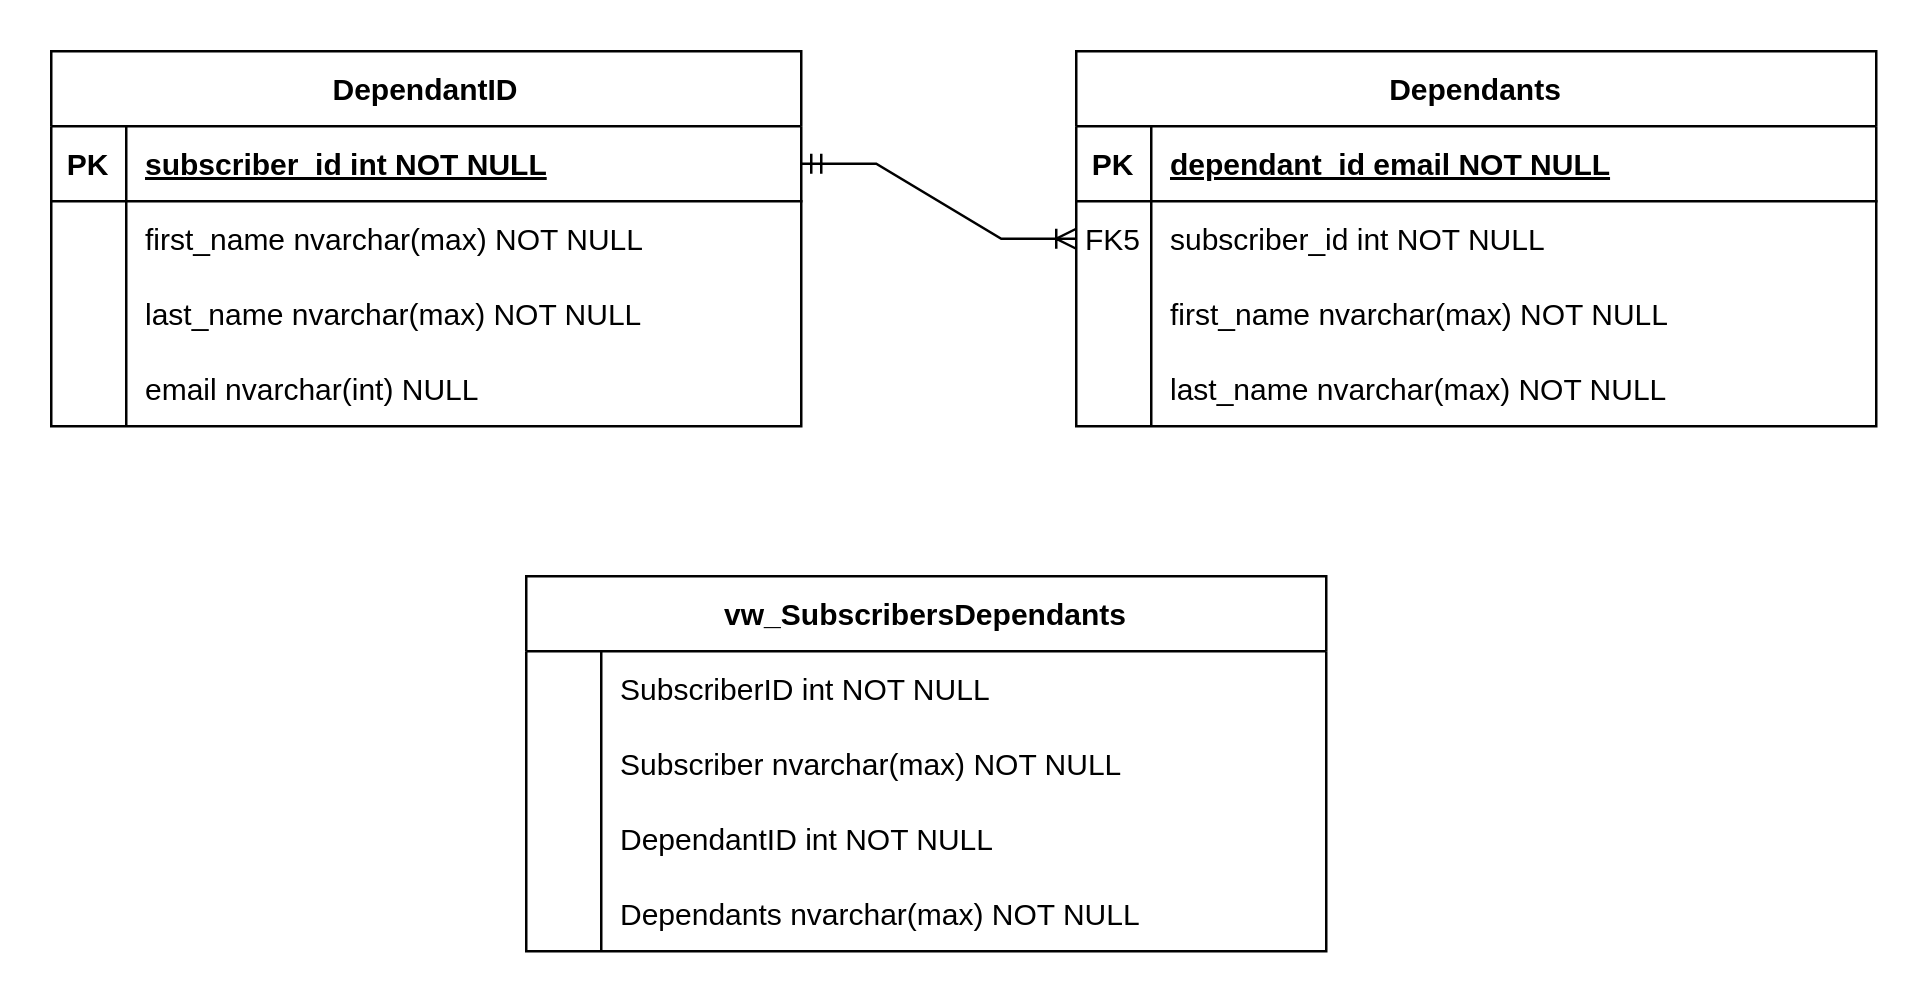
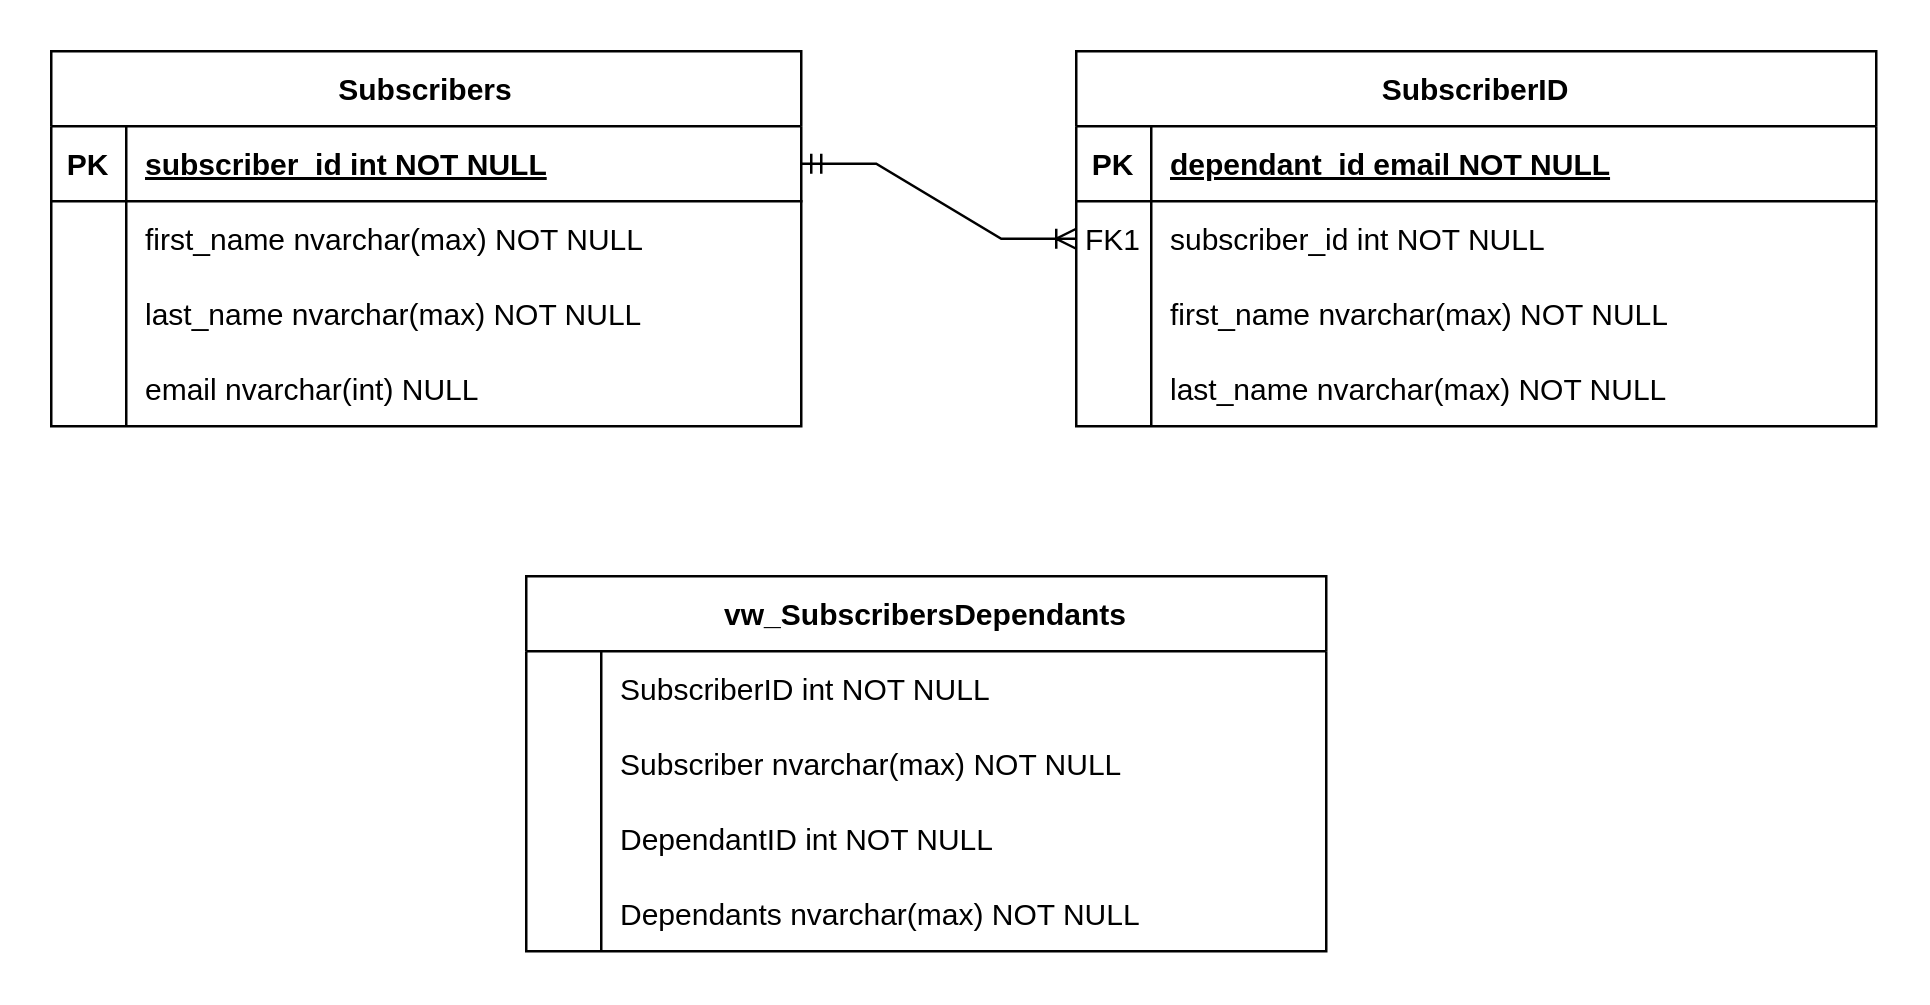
(425, 90) -> (425, 90)
(1475, 90) -> (1475, 90)
(1113, 240) -> (1113, 240)
